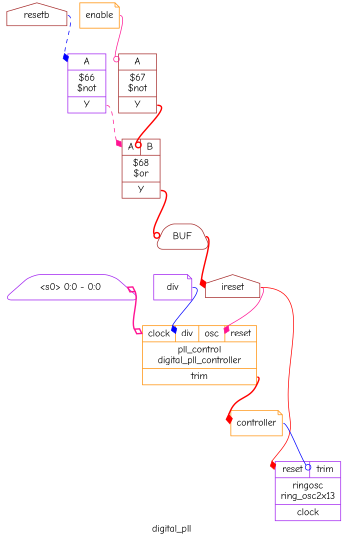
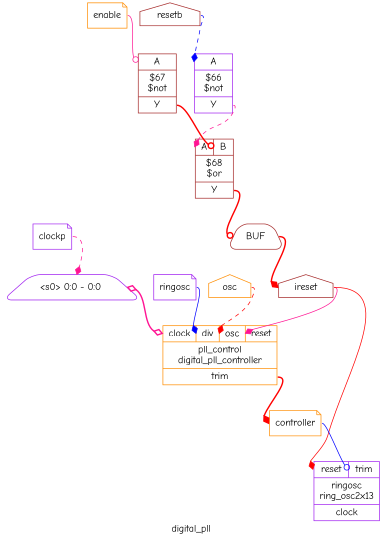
none -> (52, 237)
(173, 287) -> (175, 287)
none -> (230, 287)
